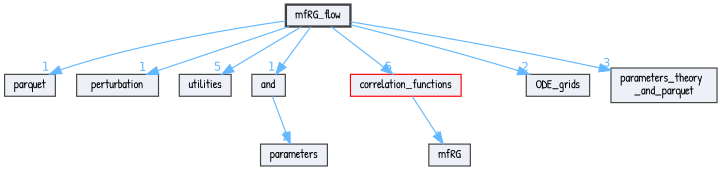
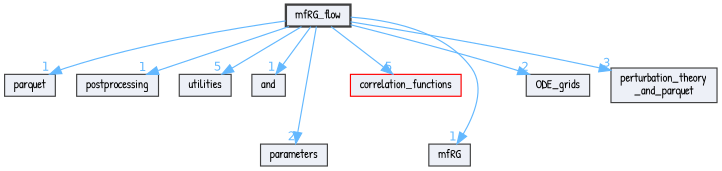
(118, 85) -> (118, 85)
(664, 85) -> (664, 85)
(279, 115) -> (307, 79)
(424, 115) -> (467, 63)
